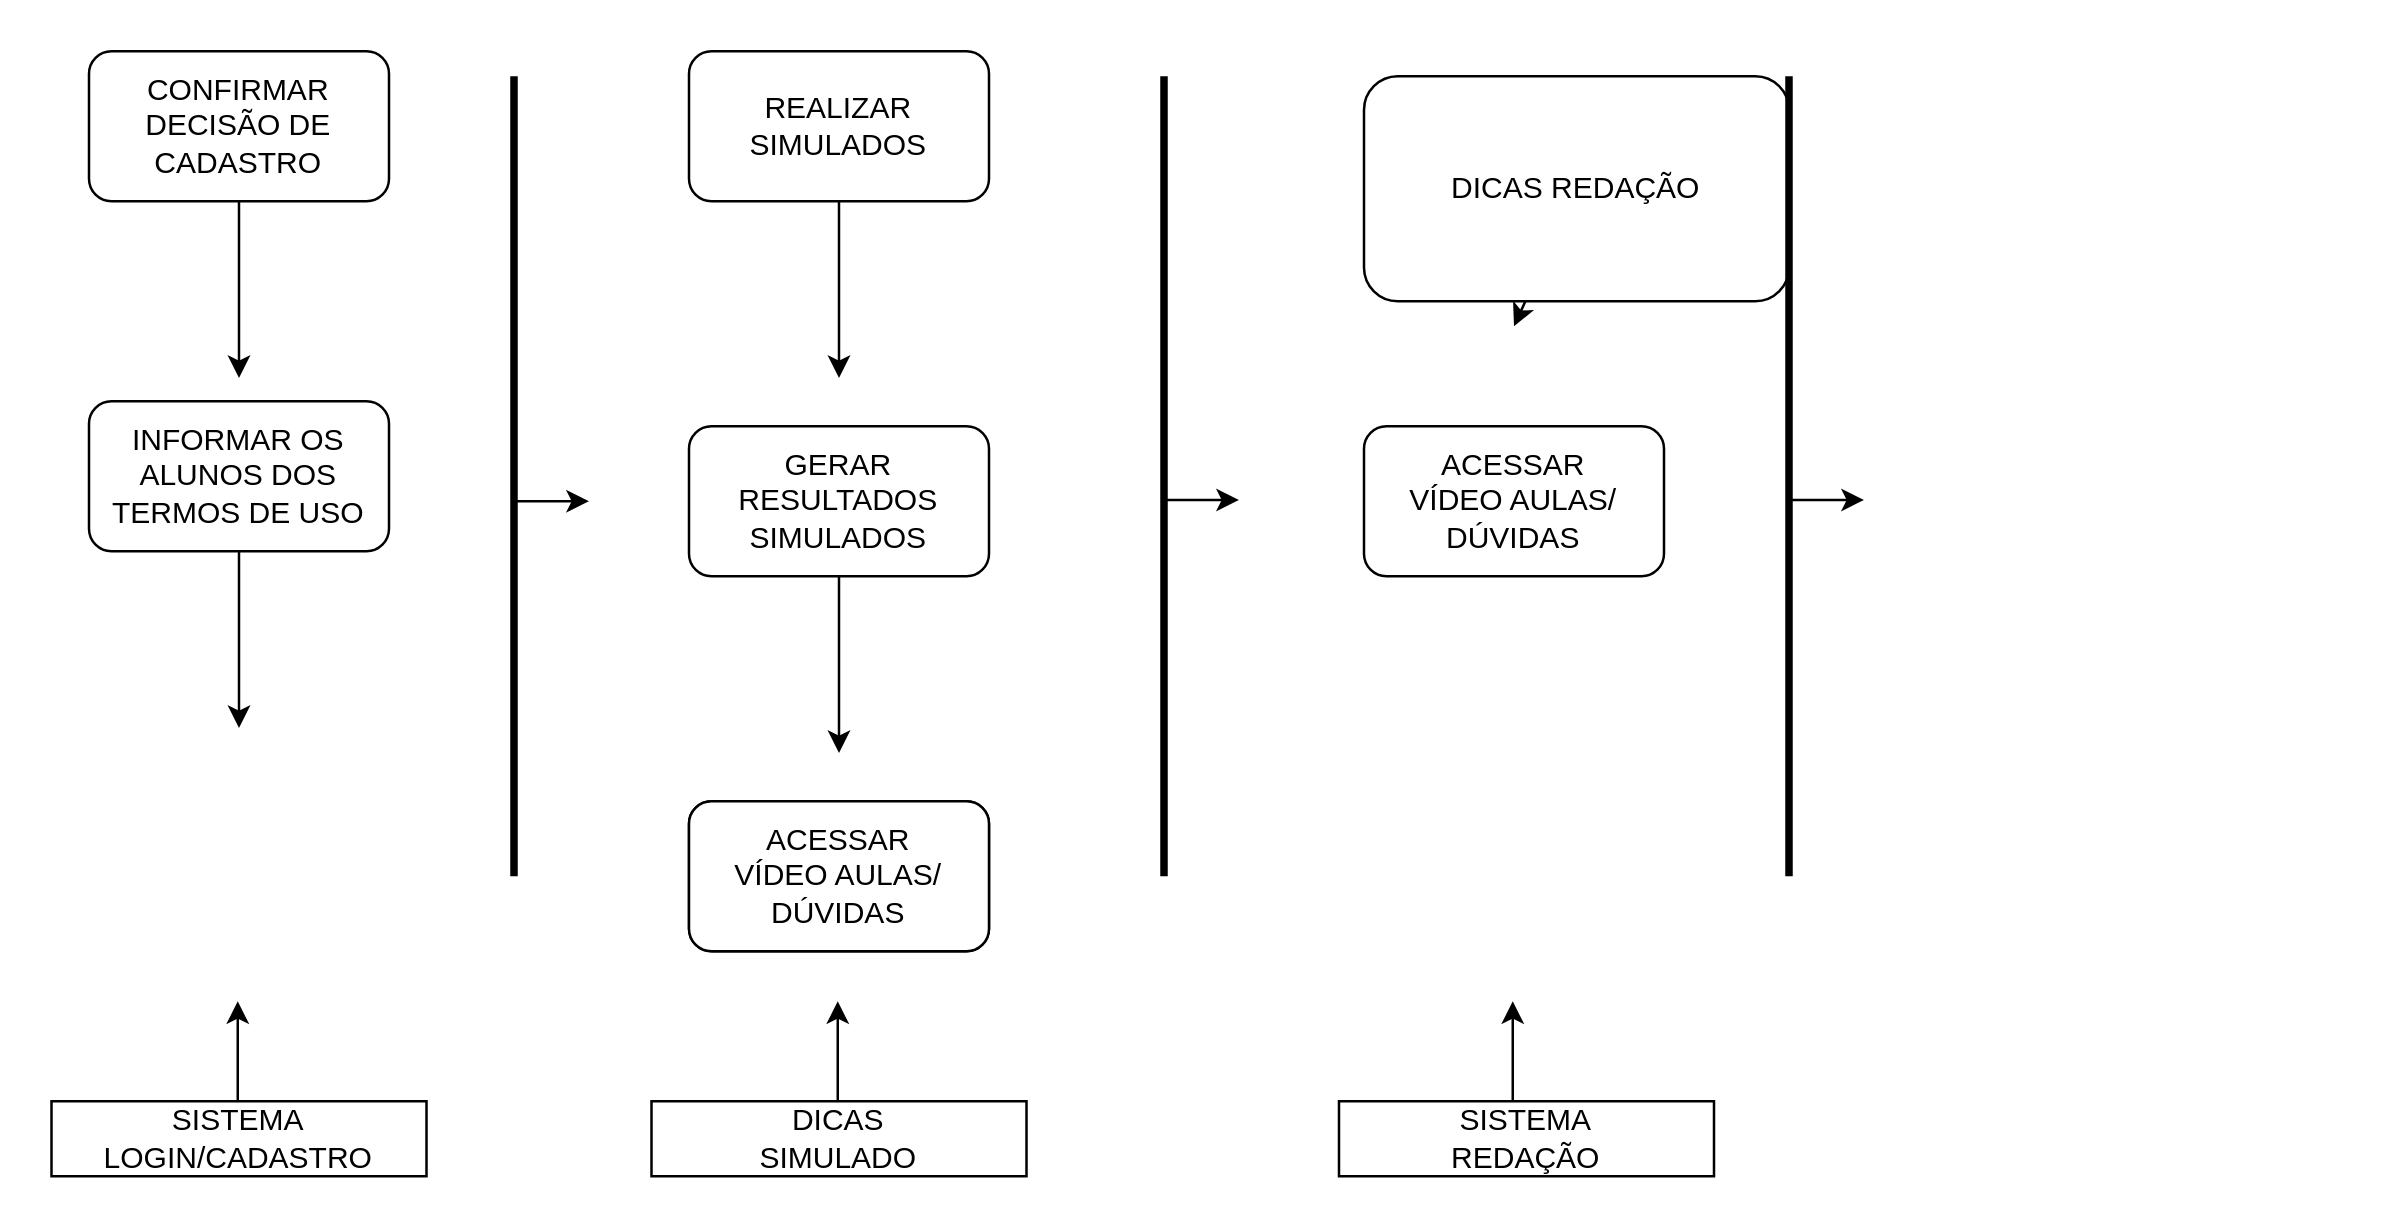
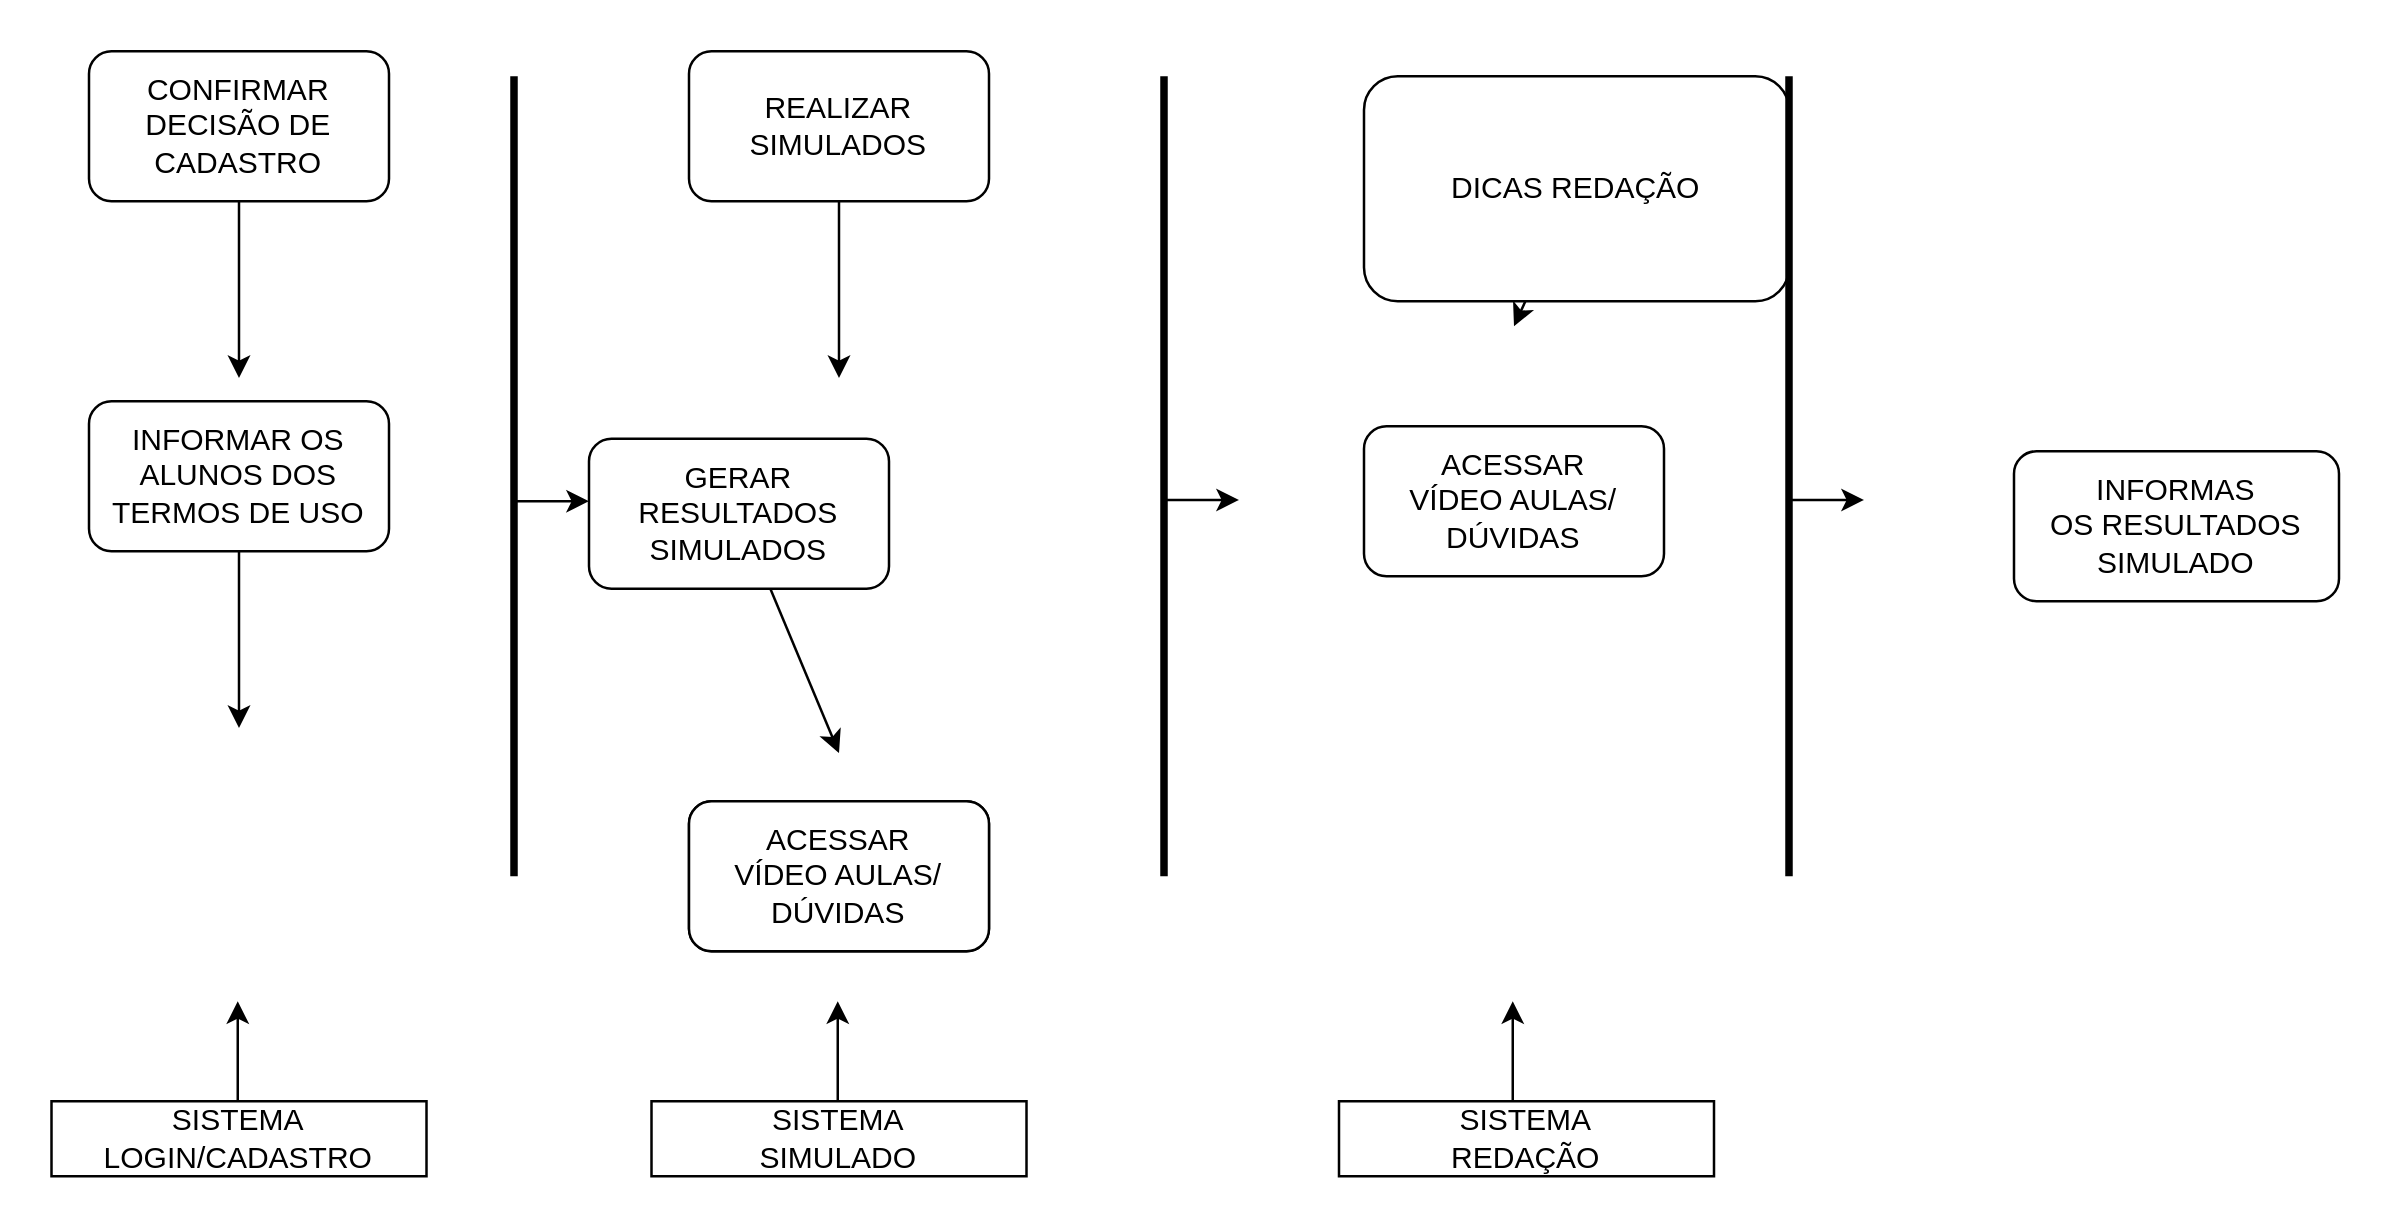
(839, 501) -> (739, 514)
none -> (2176, 526)
(839, 1139) -> (839, 1139)
